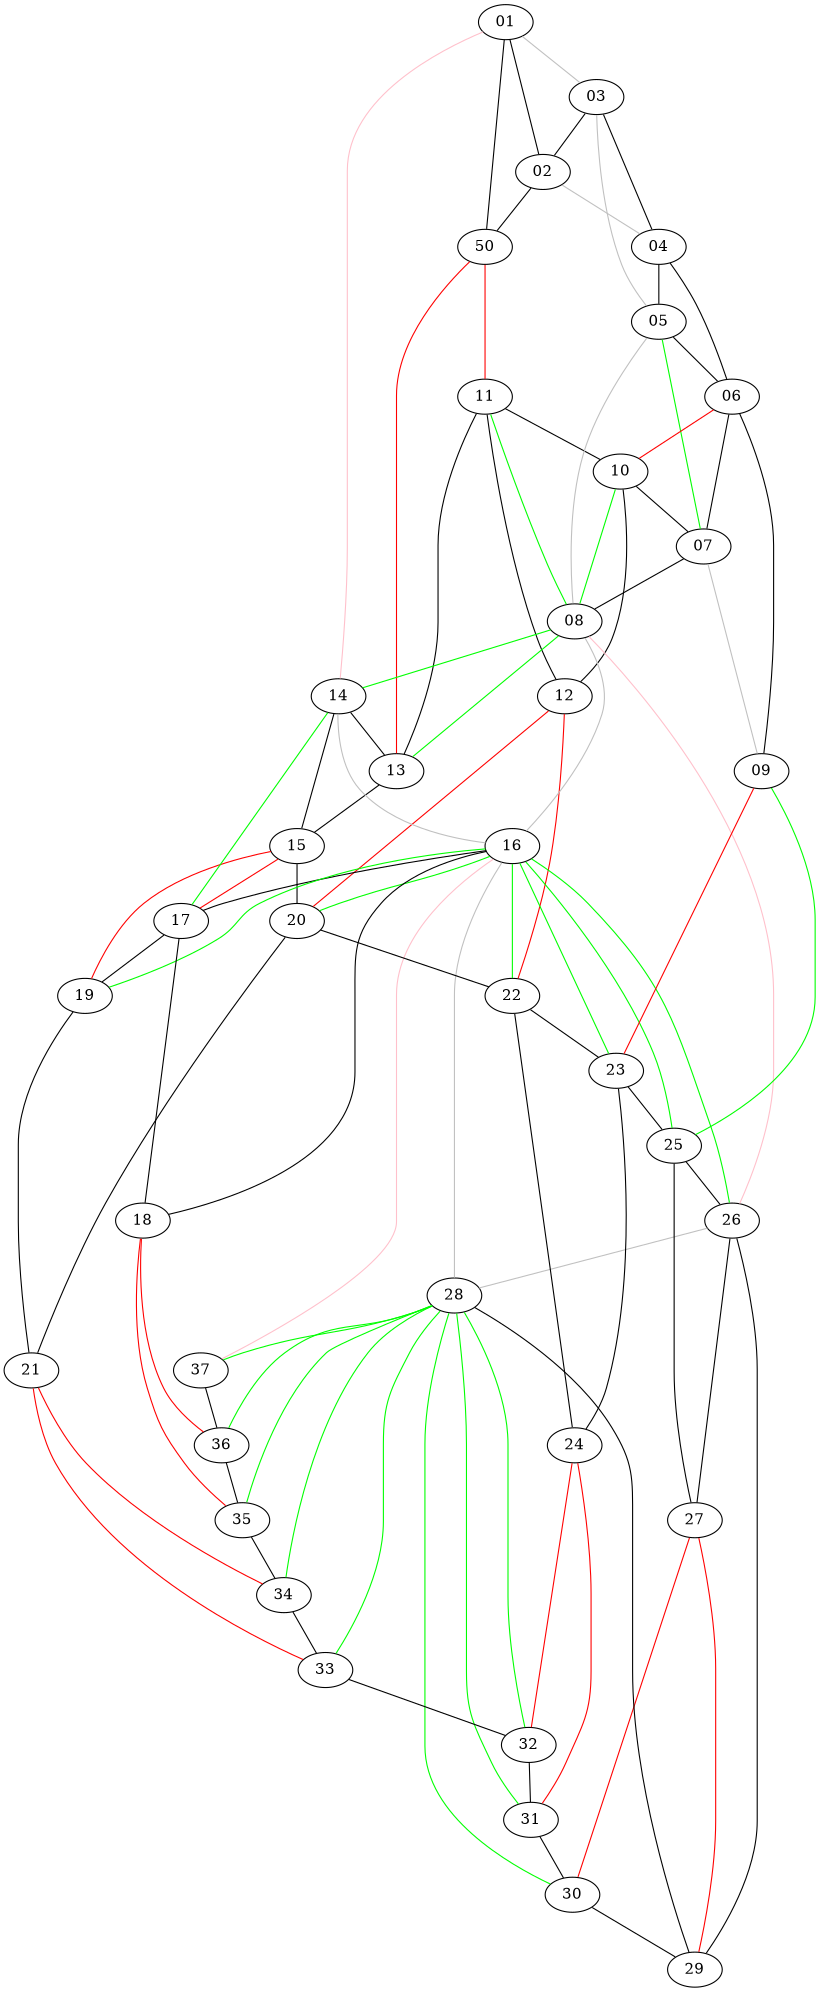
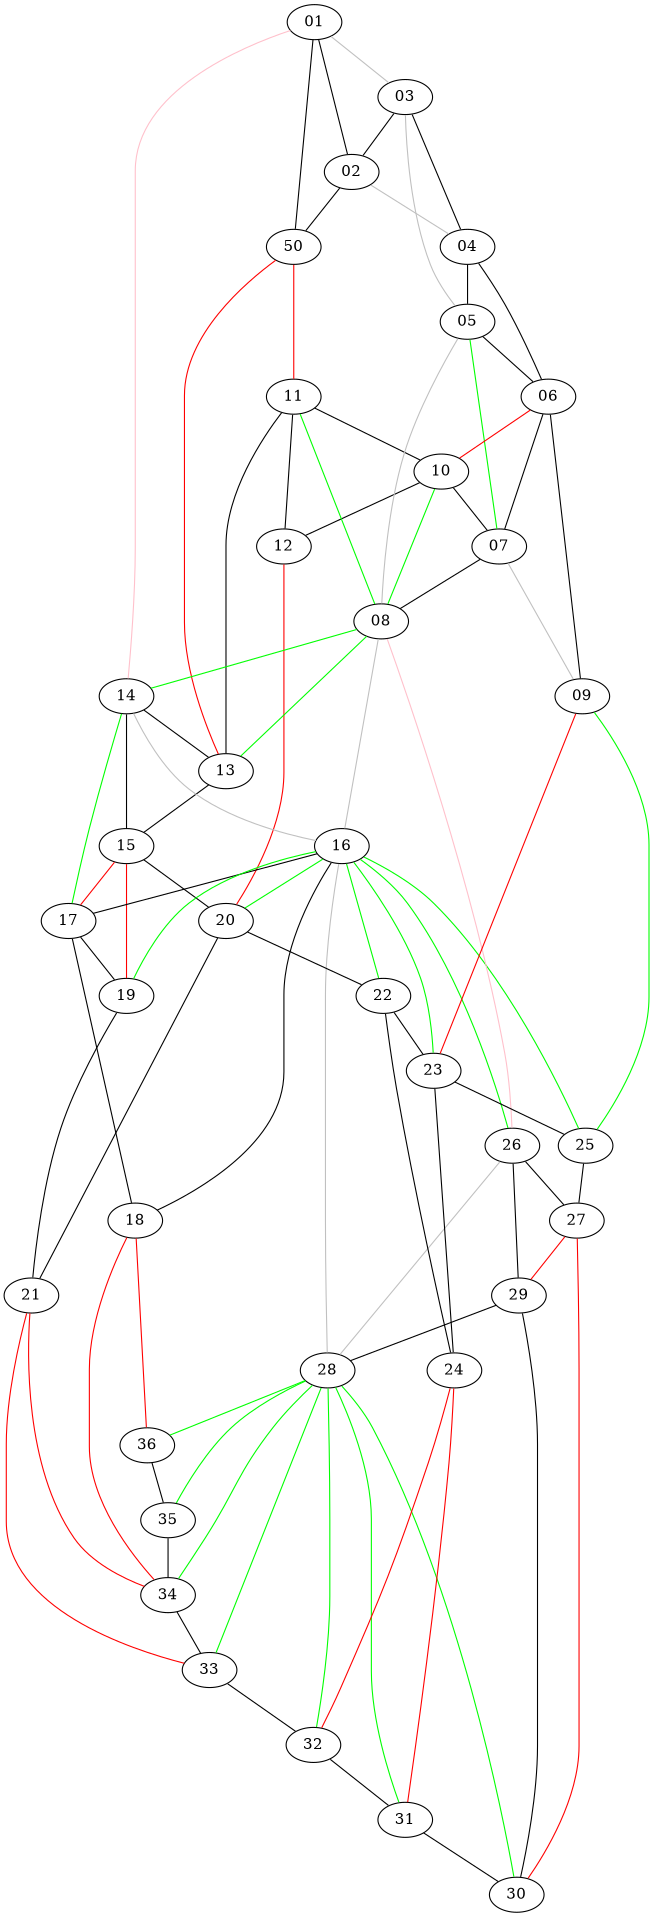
(552, 848) -> none
(703, 1183) -> none
(201, 1370) -> none
(146, 1385) -> (89, 1414)
